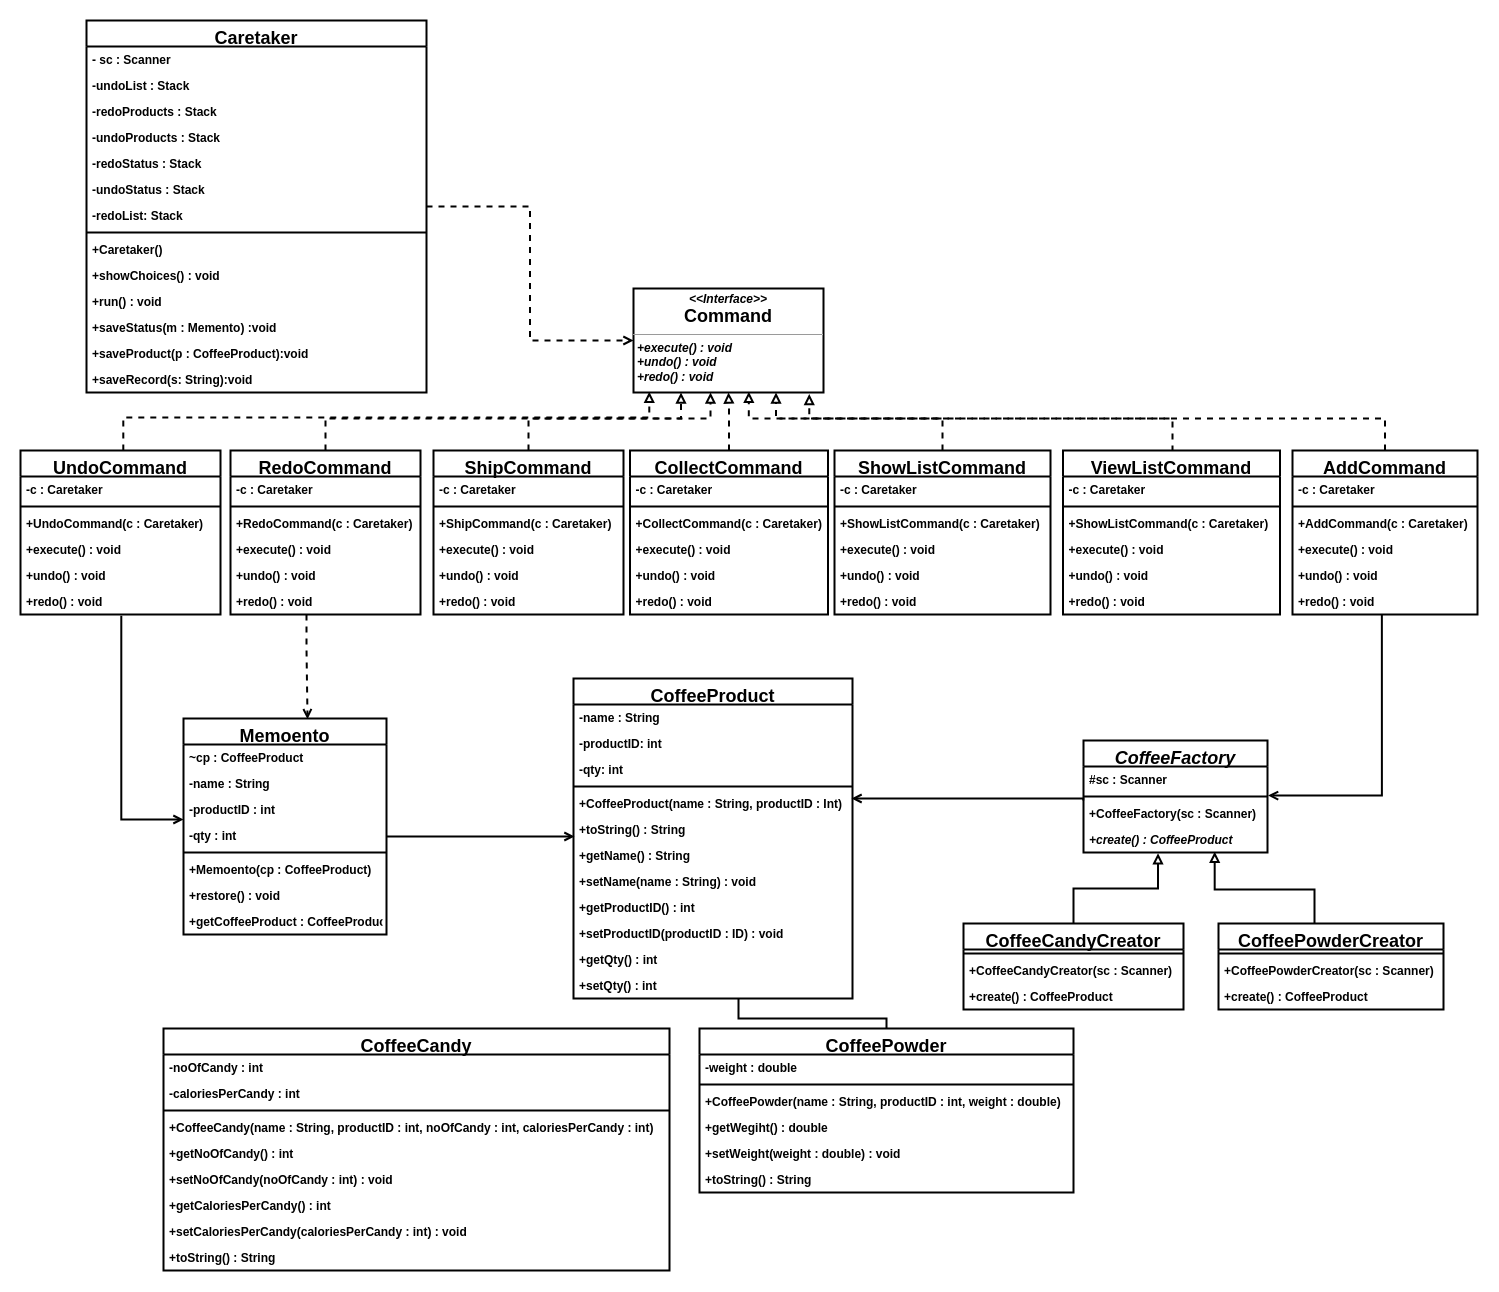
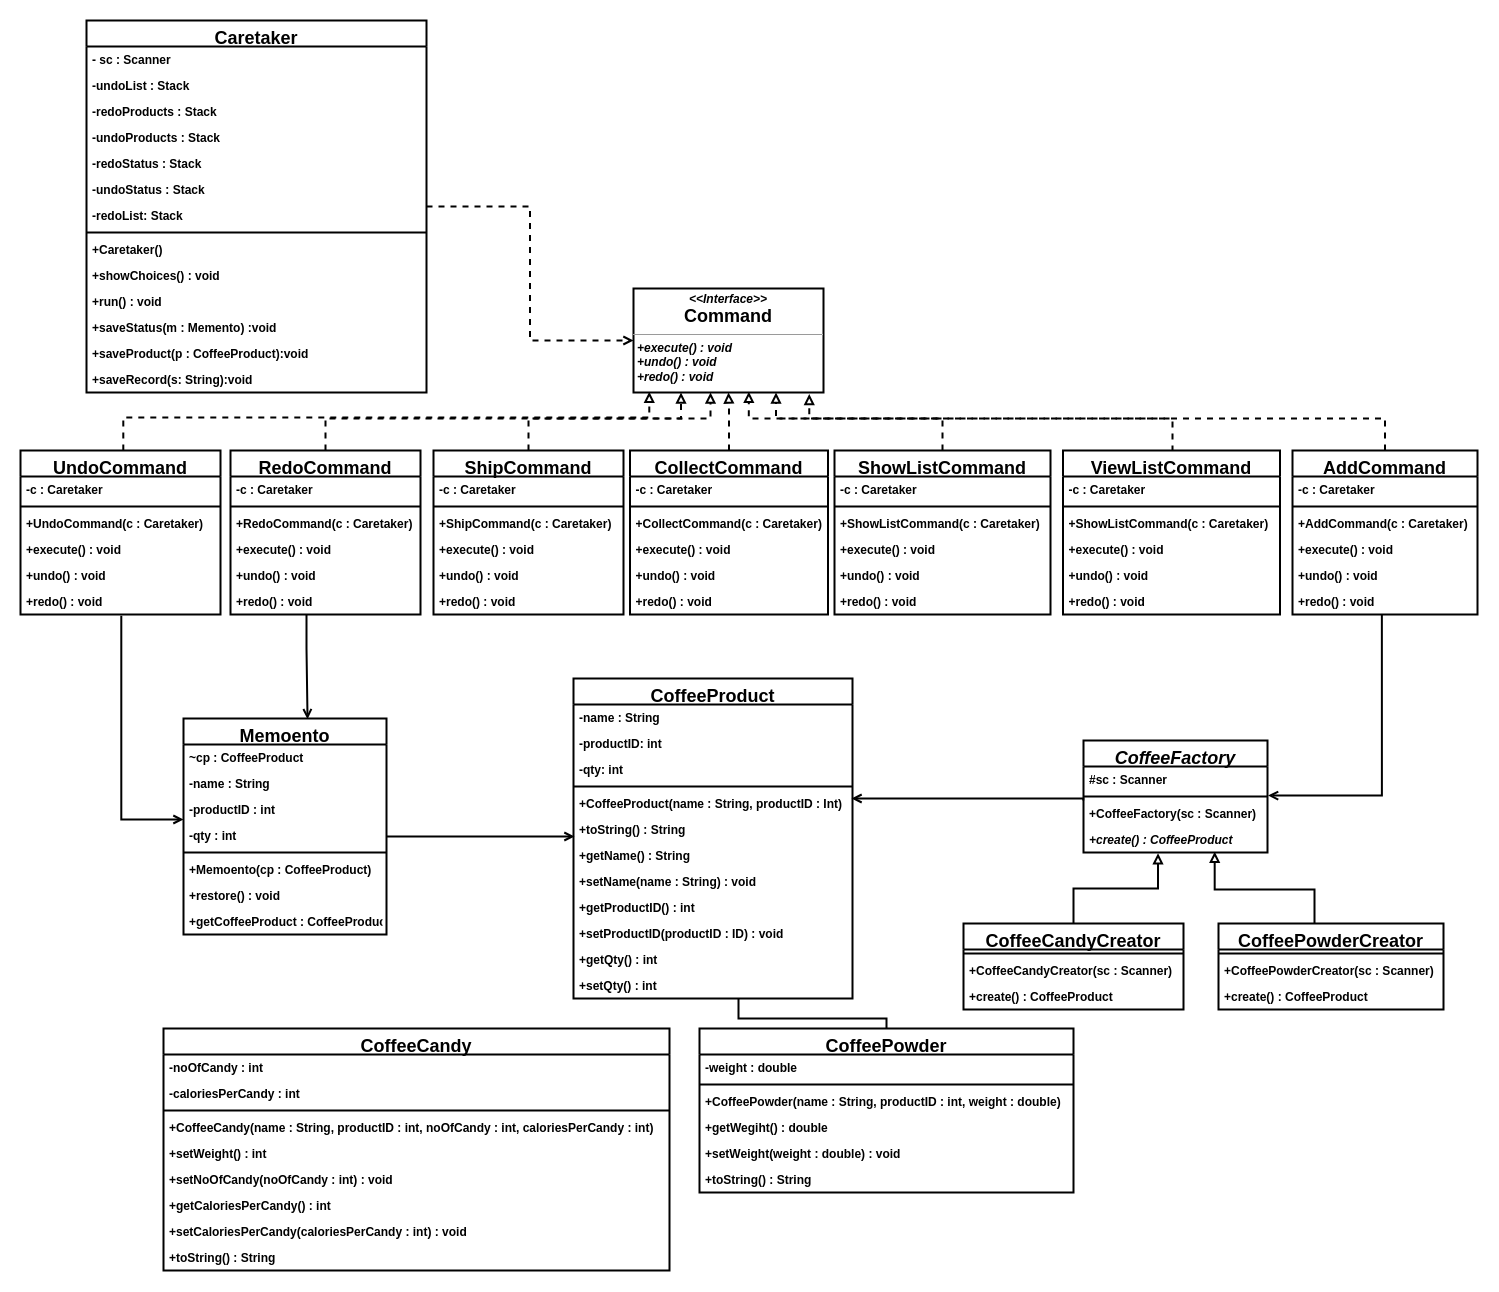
(307, 663) -> (307, 663)
(233, 1154) -> (222, 1154)
